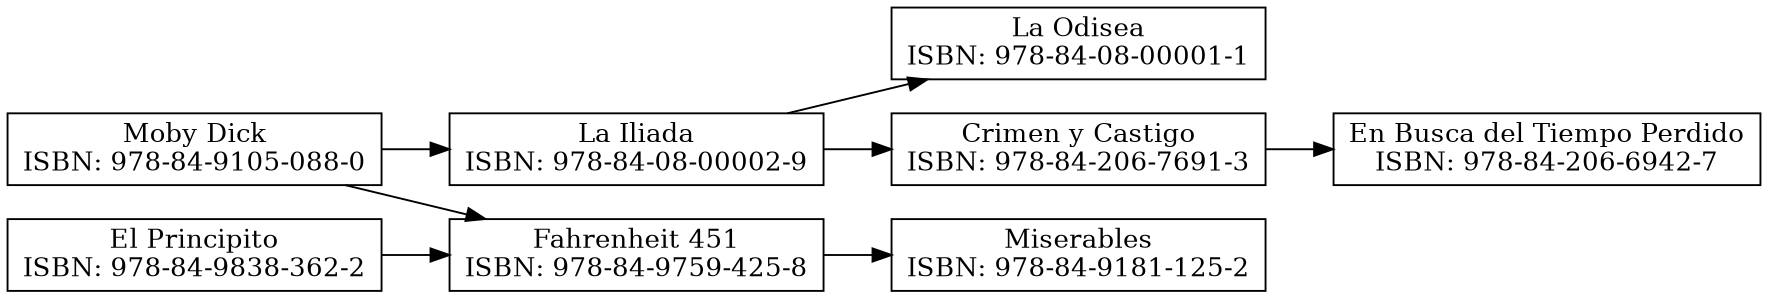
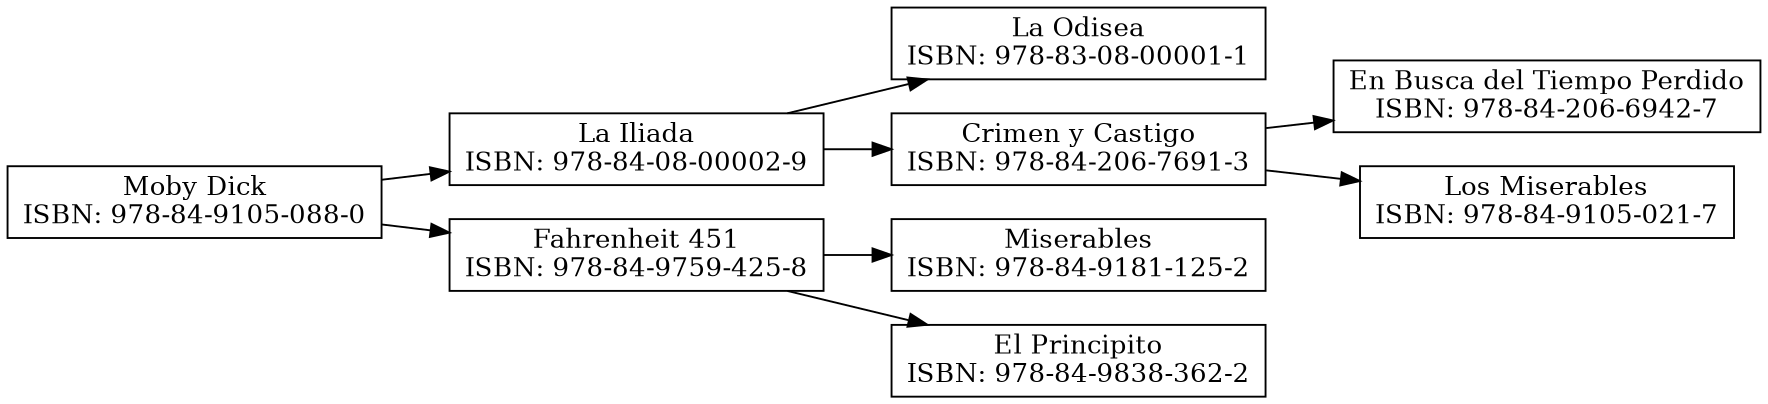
(1079, 43) -> (1079, 43)
none -> (1547, 202)
(406, 255) -> (848, 306)
